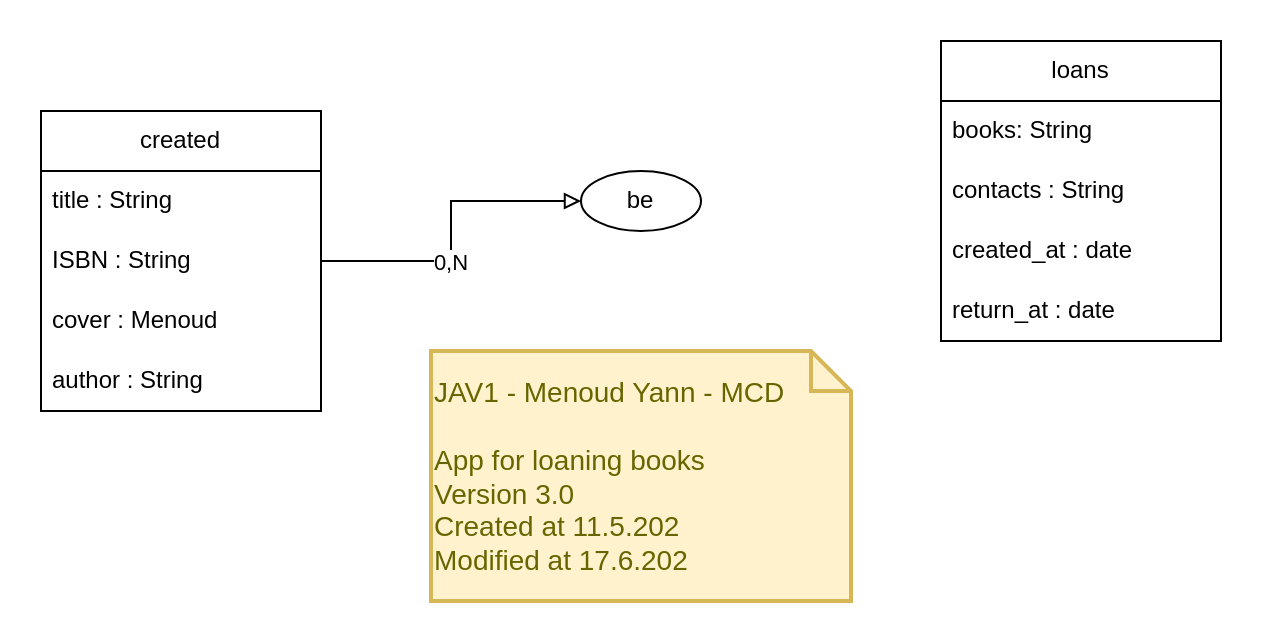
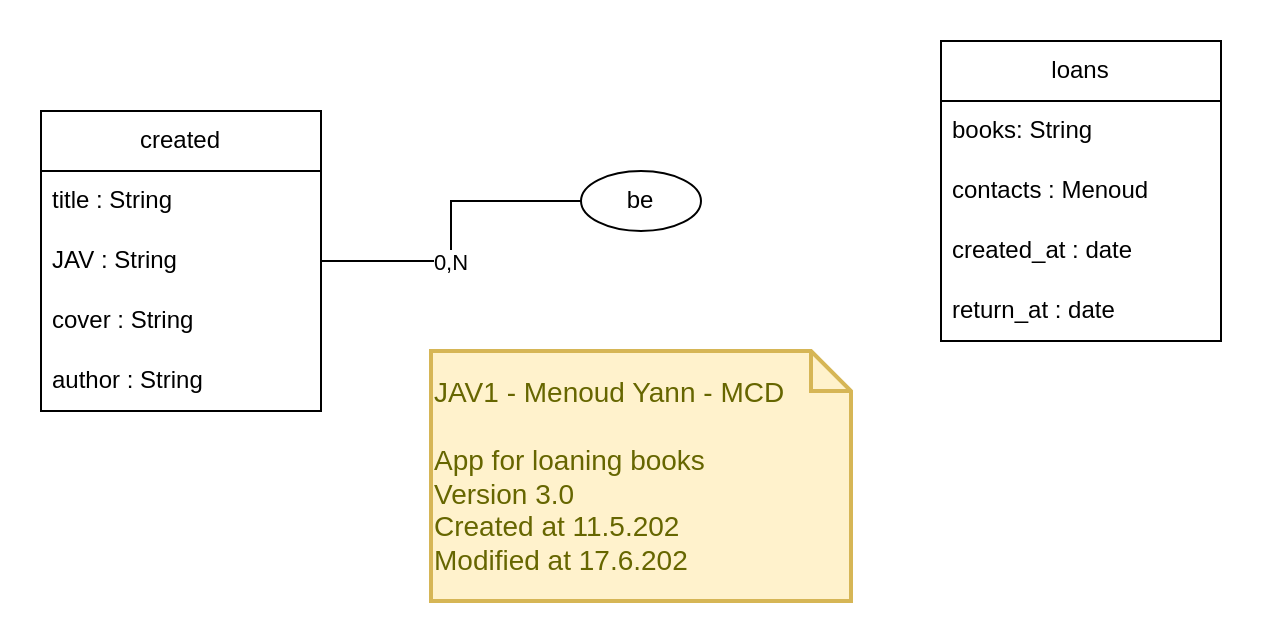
(1055, 191) -> (1058, 191)
(563, 201) -> (570, 201)
(128, 261) -> (121, 261)
(138, 321) -> (135, 321)
